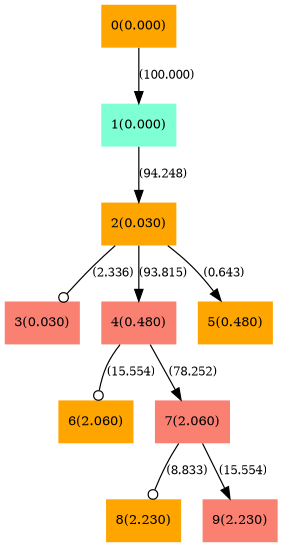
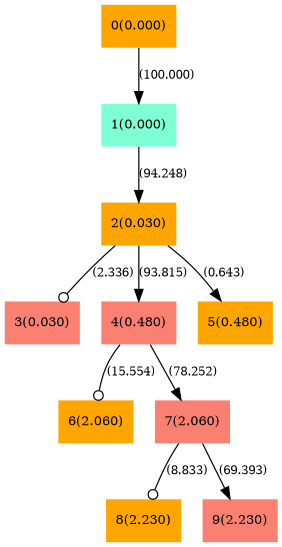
(243, 471) -> (243, 471)
